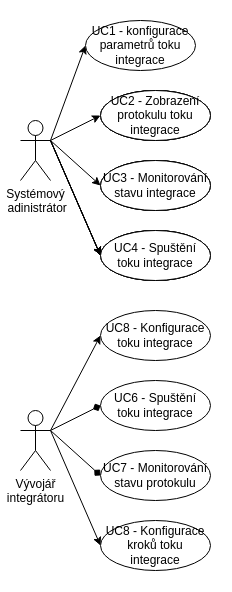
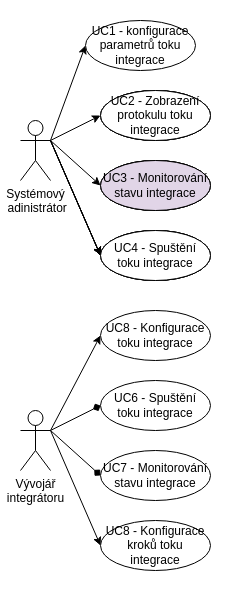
(156, 186) -> (156, 186)
(156, 476) -> (156, 476)
